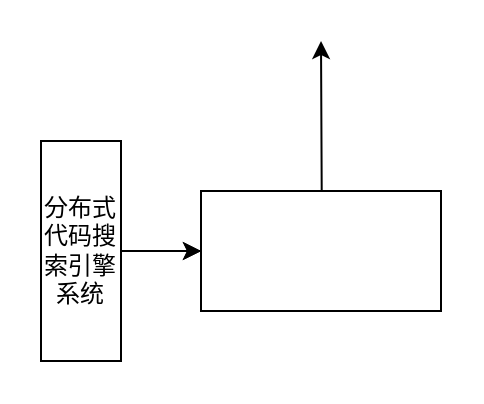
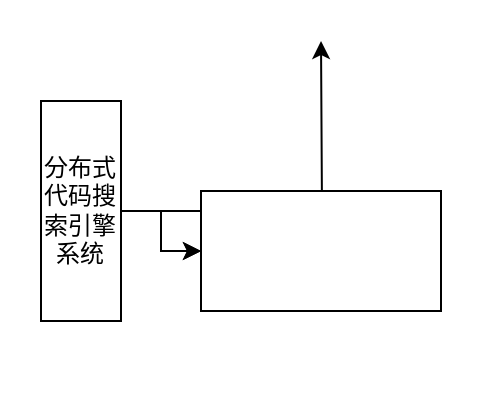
(81, 251) -> (81, 211)
